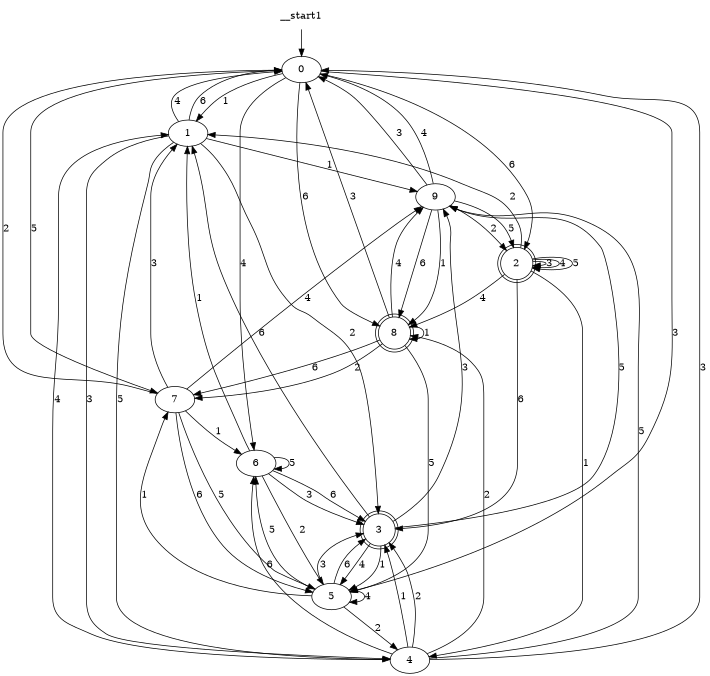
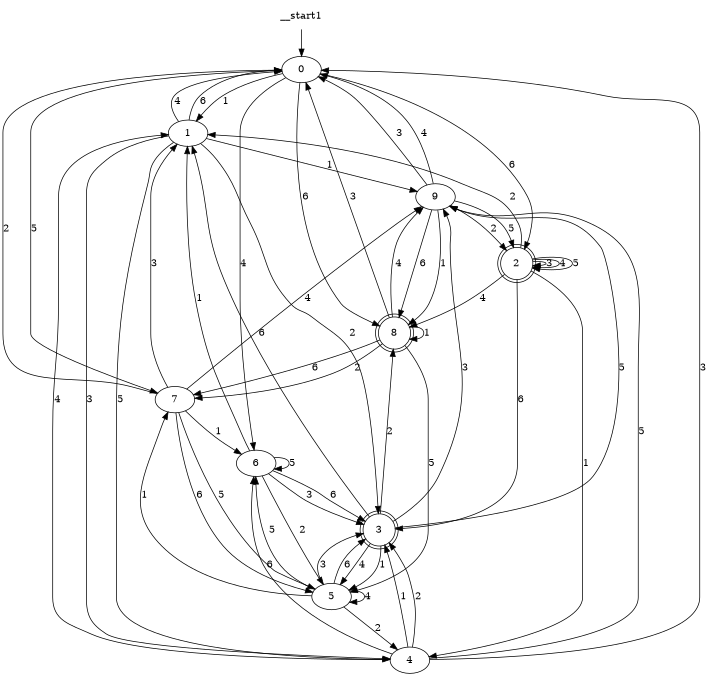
(672, 274) -> none
(484, 490) -> (387, 435)
